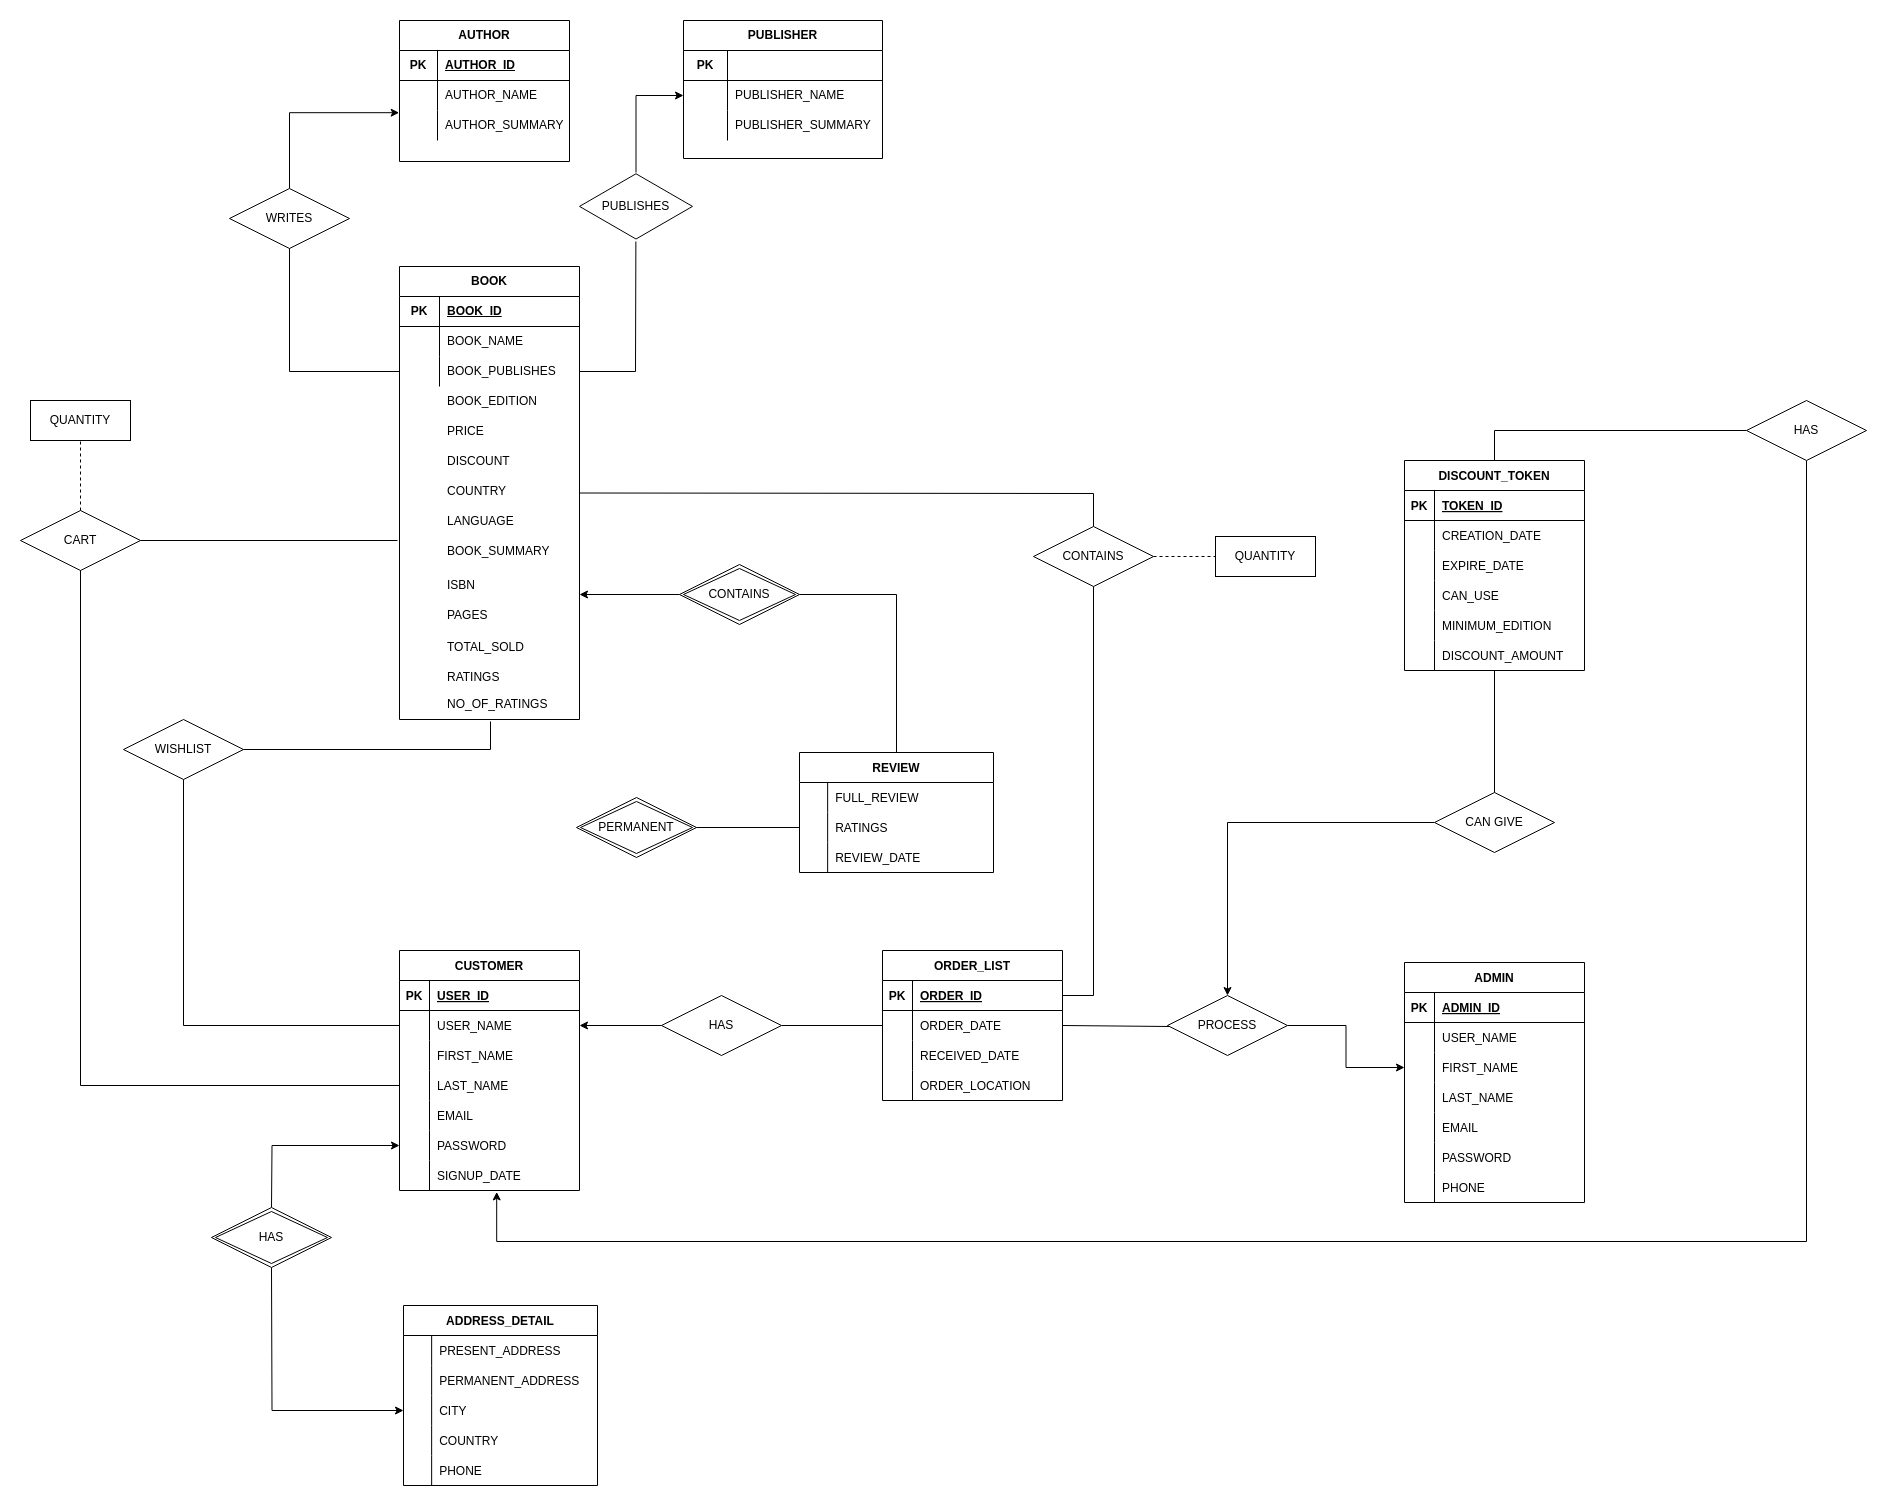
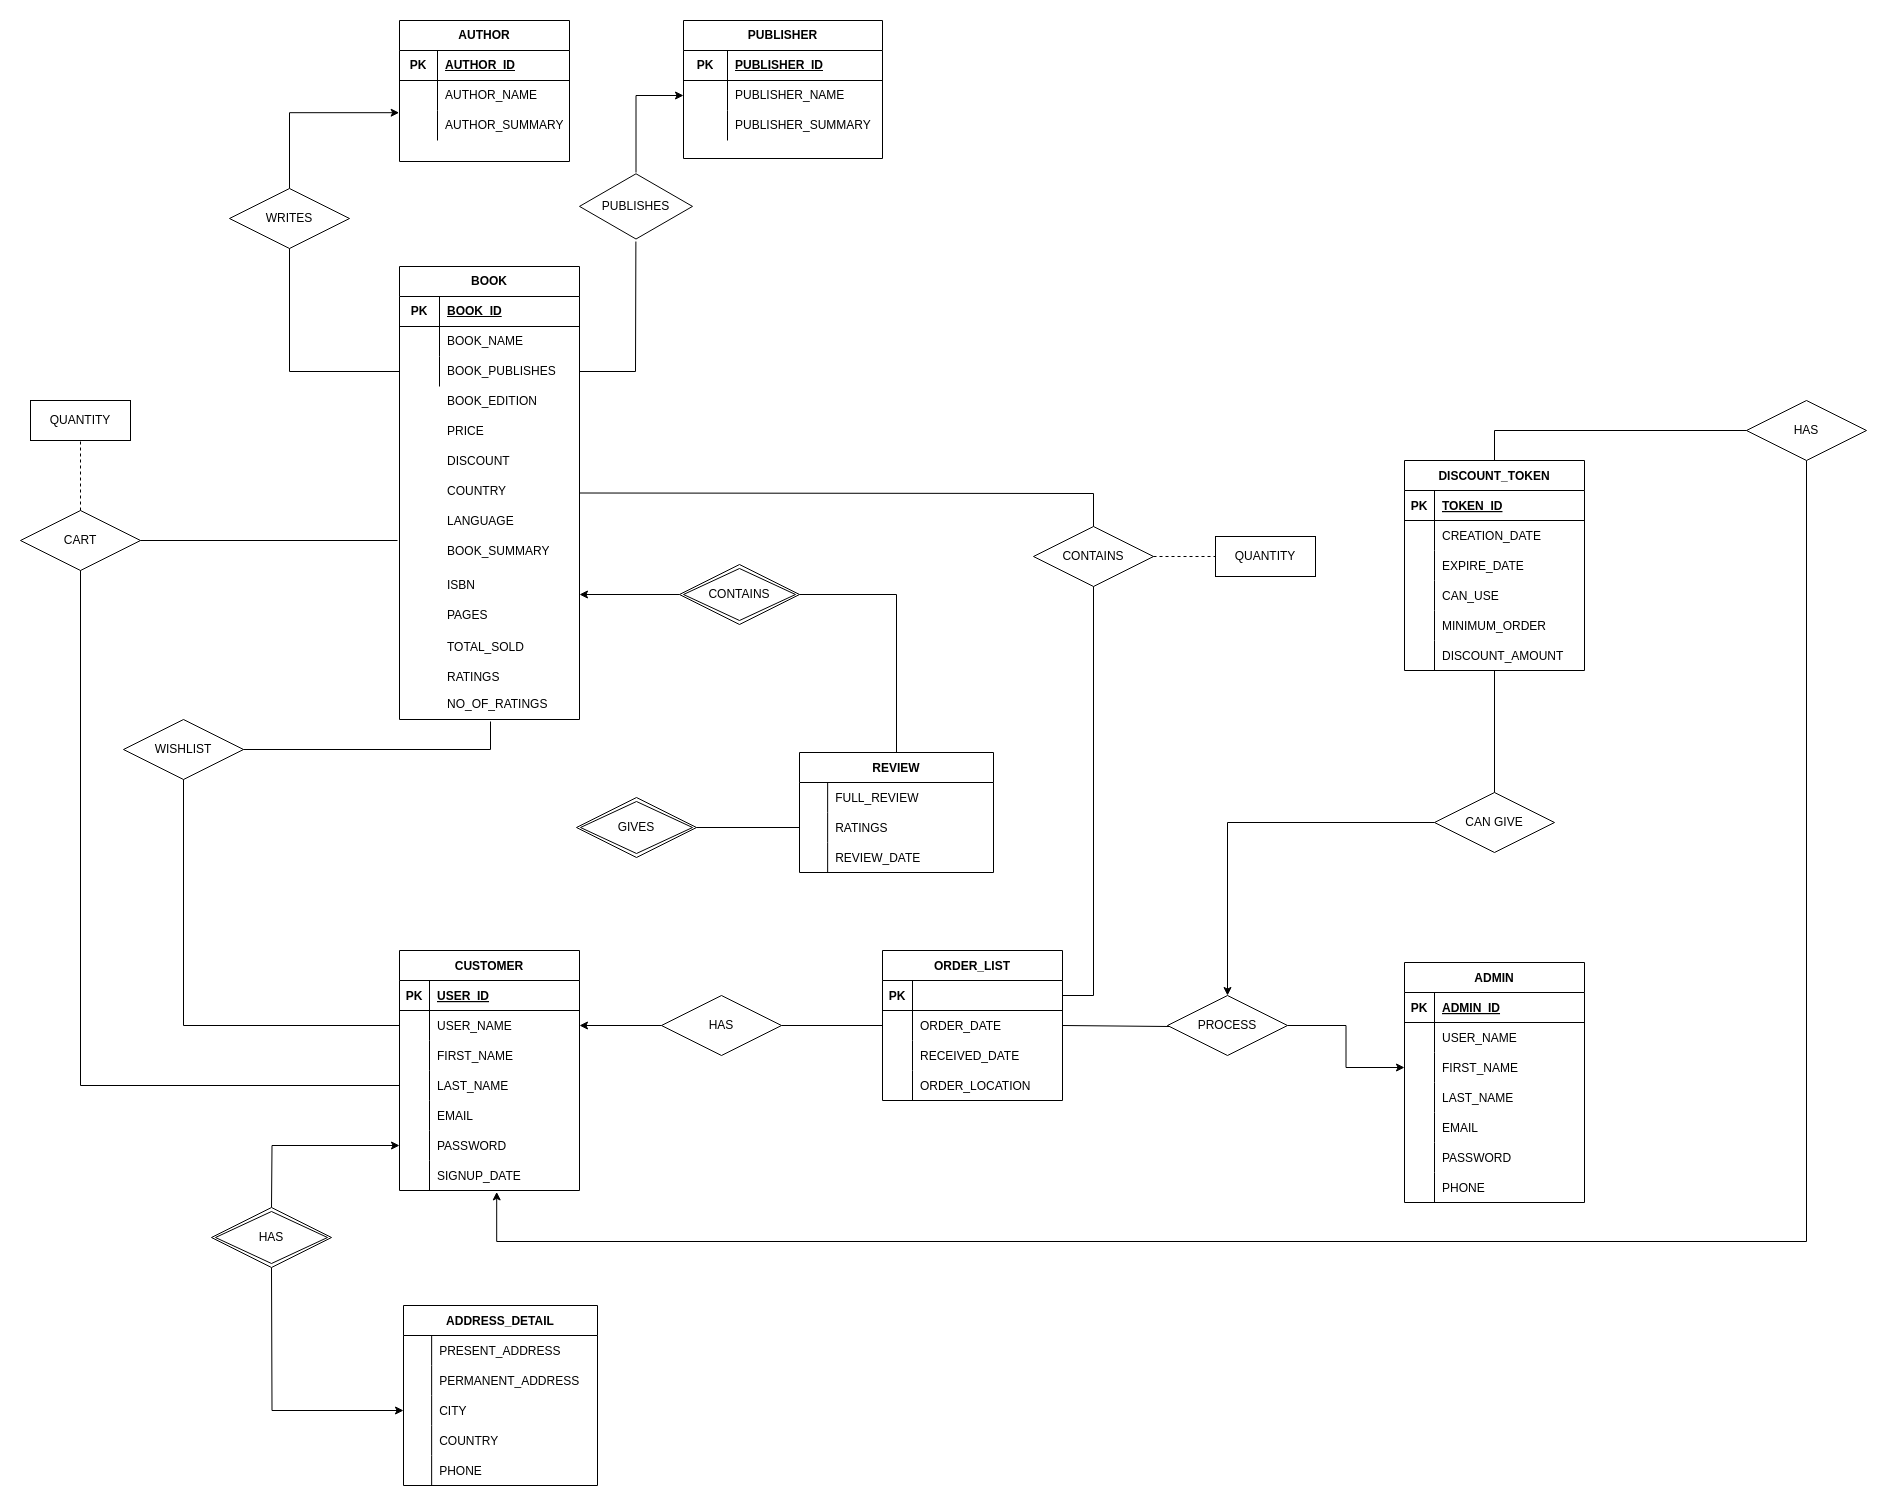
none -> (805, 66)
(1492, 626) -> (1486, 626)
(637, 828) -> (637, 828)
(988, 996) -> none
